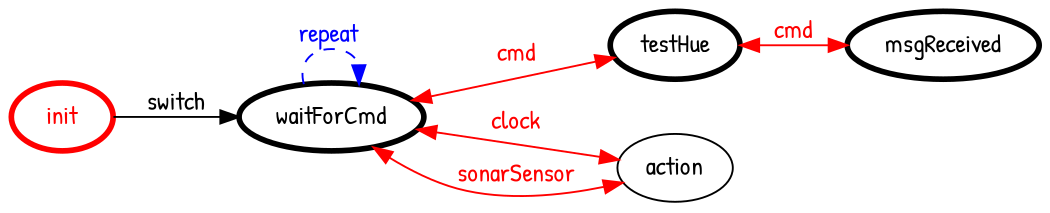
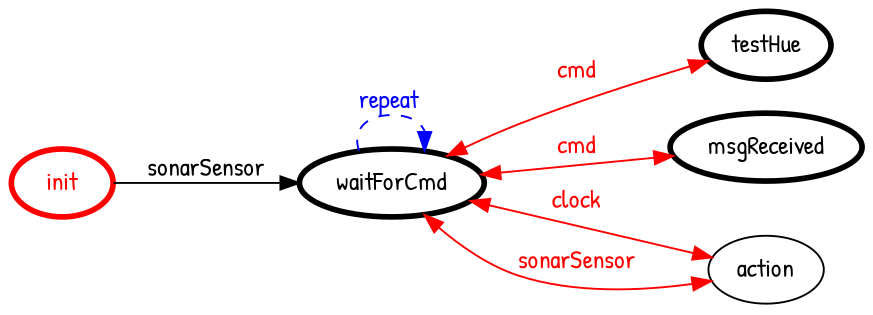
(794, 45) -> (577, 165)
(176, 103) -> (207, 169)
